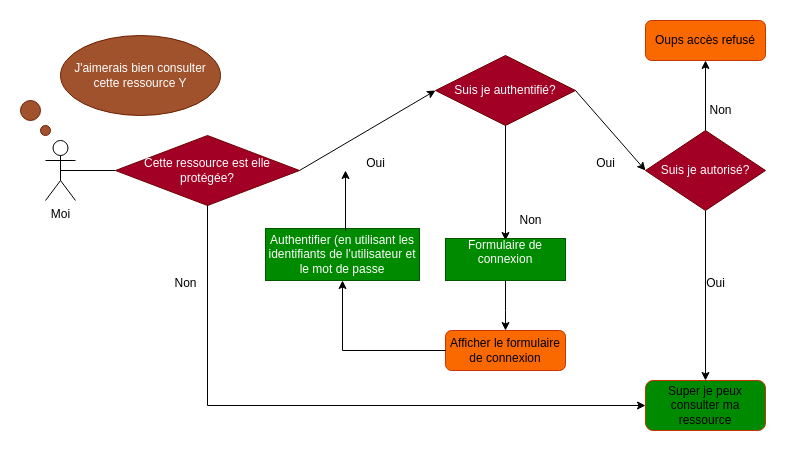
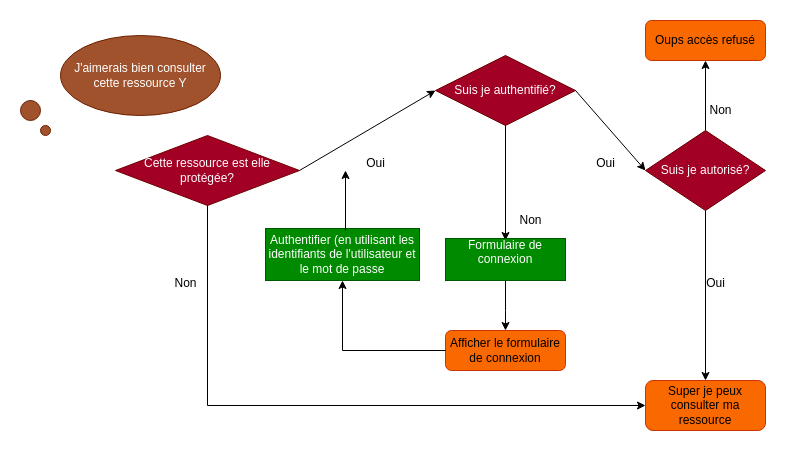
(61, 171) -> none
(89, 171) -> none
(706, 406) -> (706, 406)
